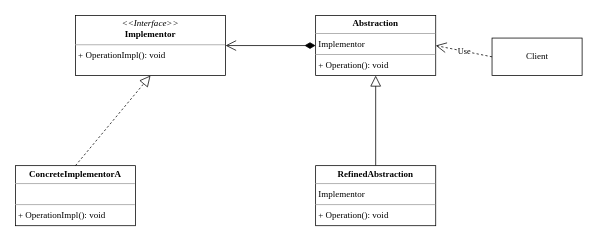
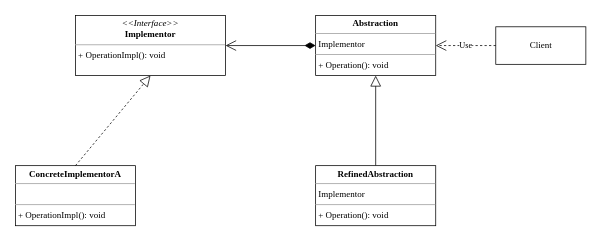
(537, 57) -> (540, 45)
